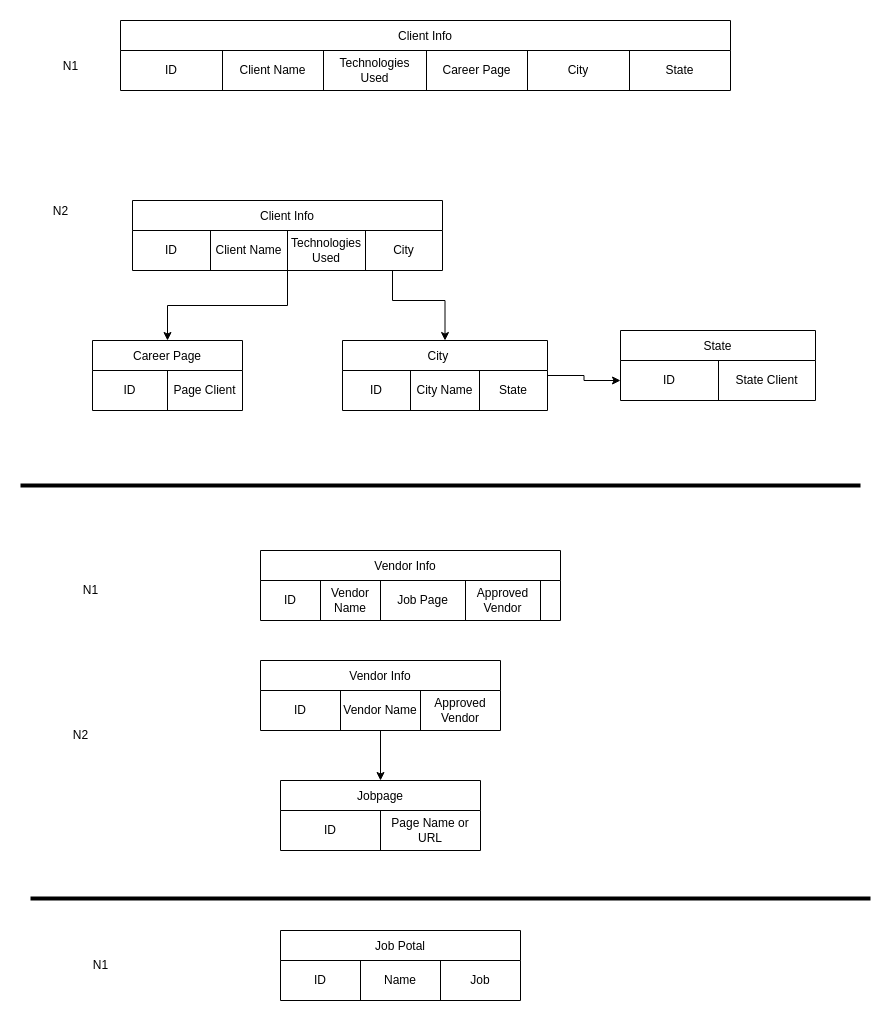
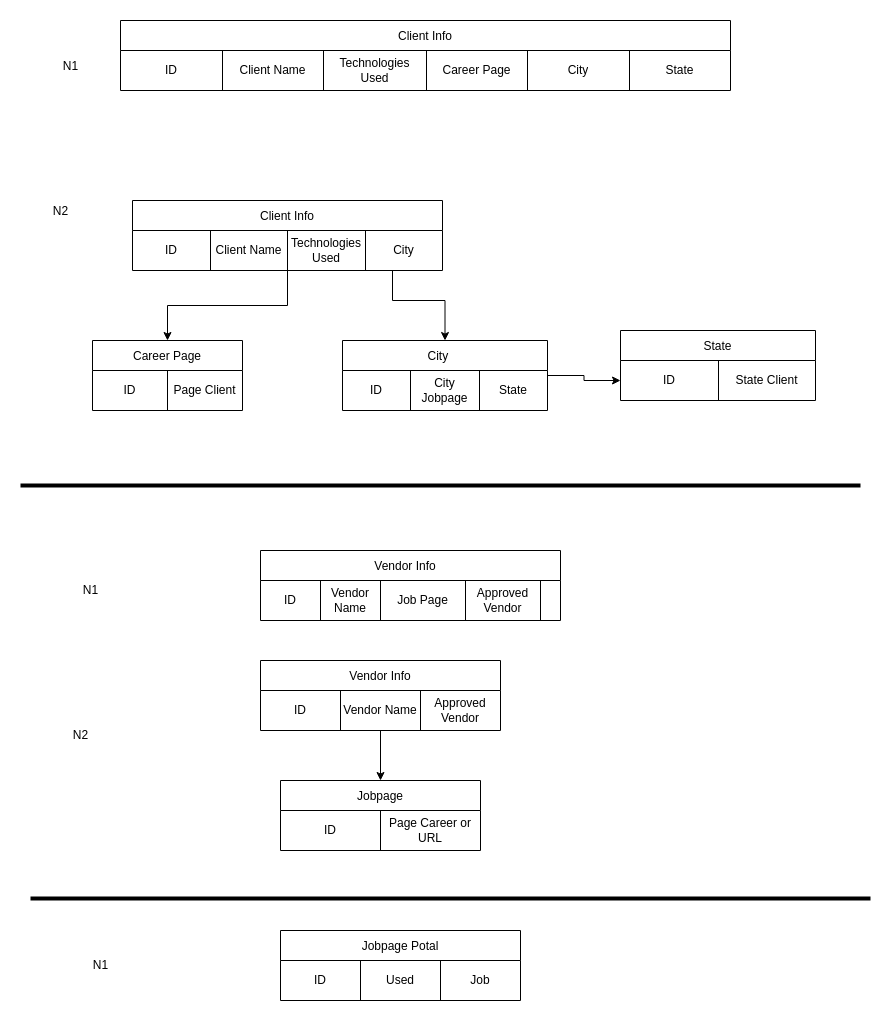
(445, 391) -> (445, 391)
(431, 831) -> (431, 831)
(400, 946) -> (400, 946)
(401, 981) -> (401, 981)
